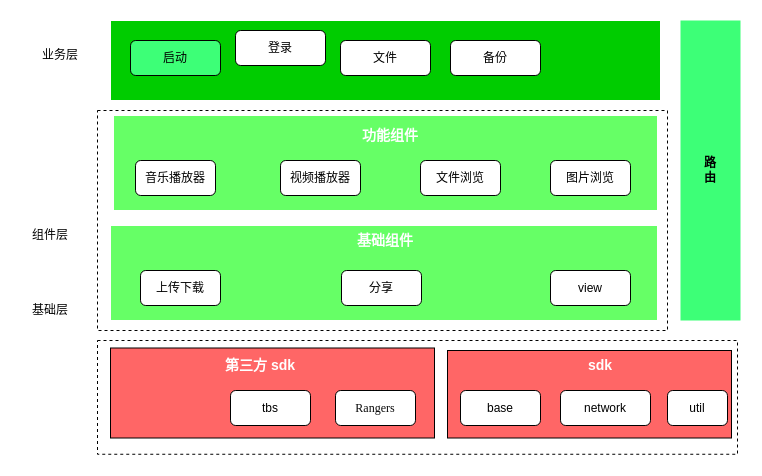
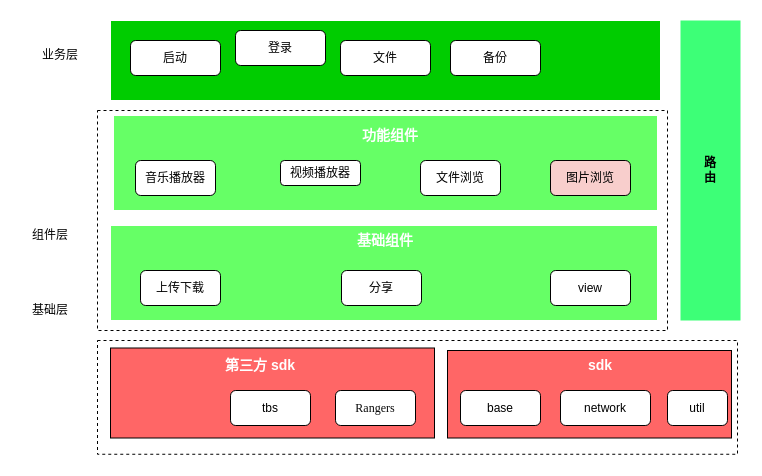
(176, 58) -> (176, 58)
(321, 178) -> (321, 173)
(591, 178) -> (591, 178)
